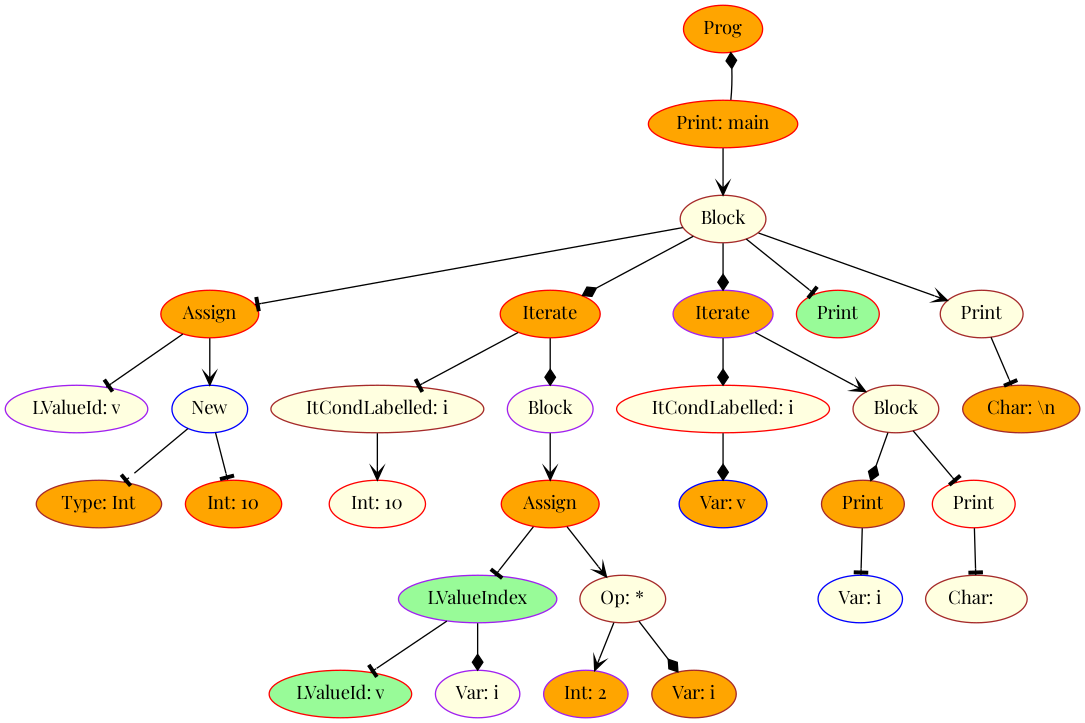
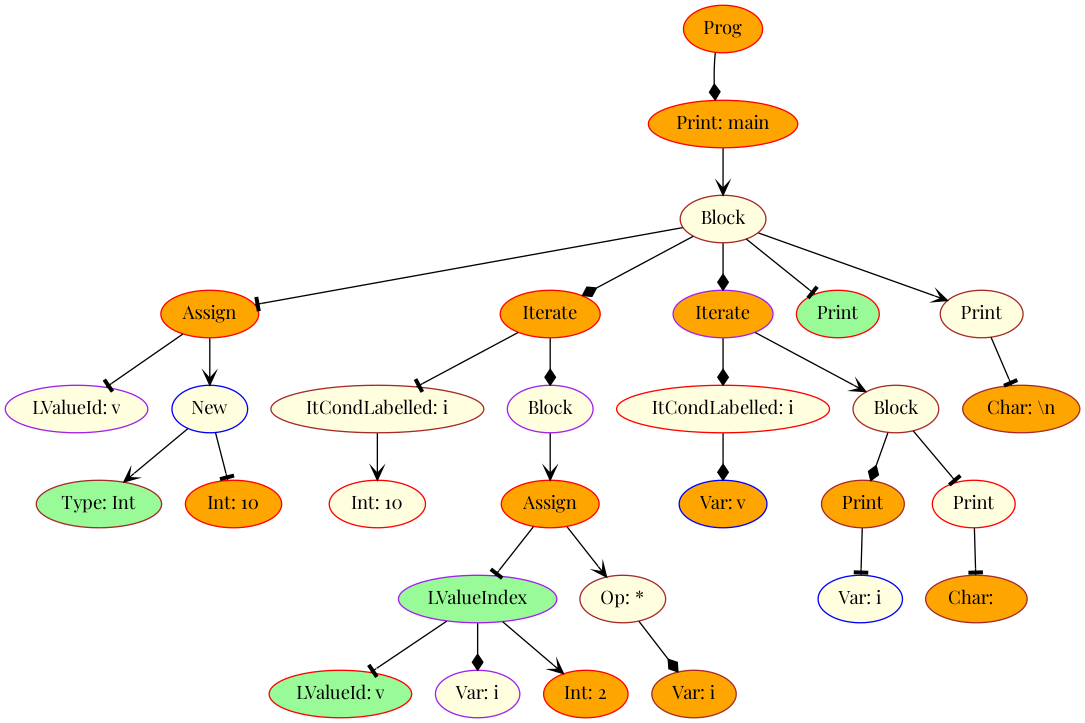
(732, 84) -> (714, 68)
(161, 451) -> (161, 451)
(99, 504) -> (99, 504)
(976, 599) -> (976, 599)
(607, 640) -> (528, 643)
(586, 694) -> (586, 694)
